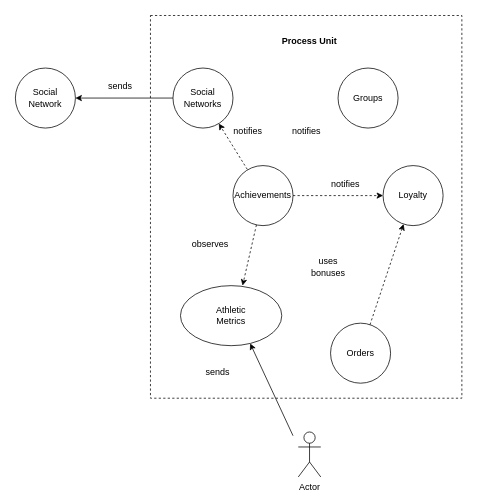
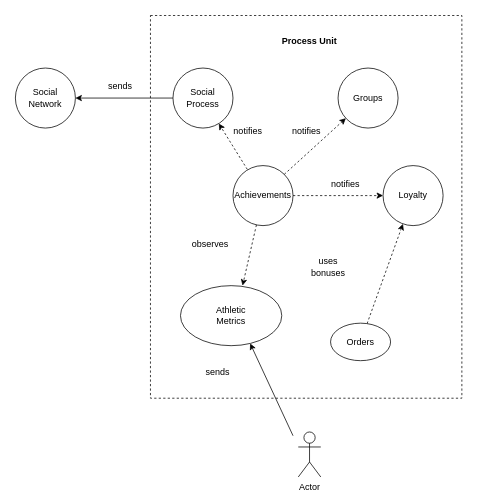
(203, 98) -> (203, 98)
none -> (300, 160)
(360, 353) -> (360, 342)
